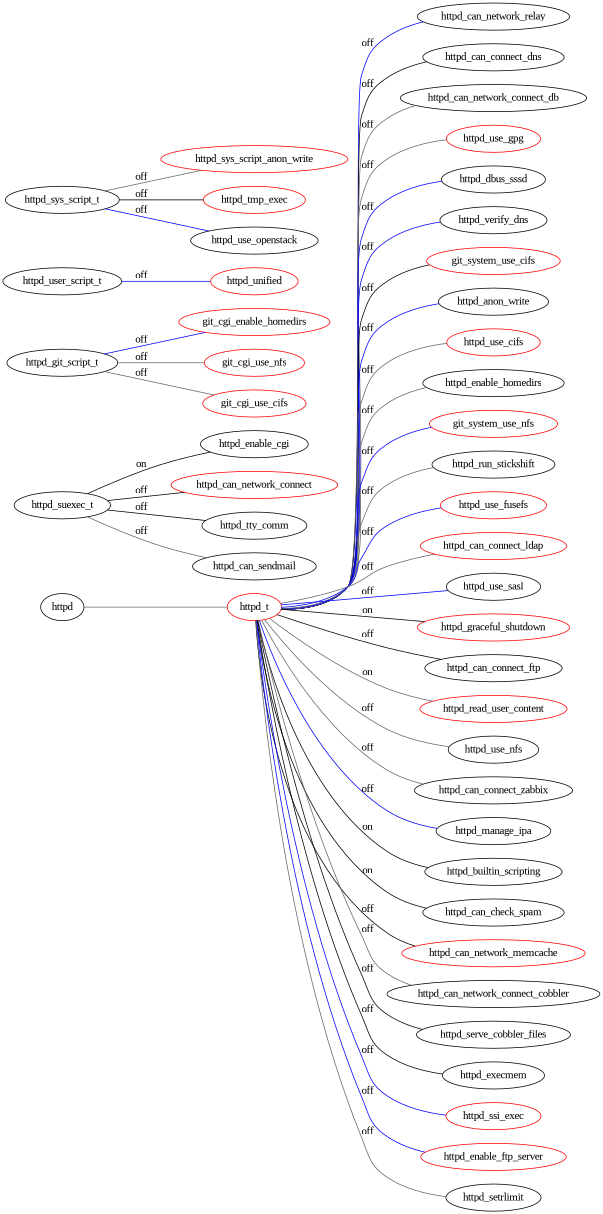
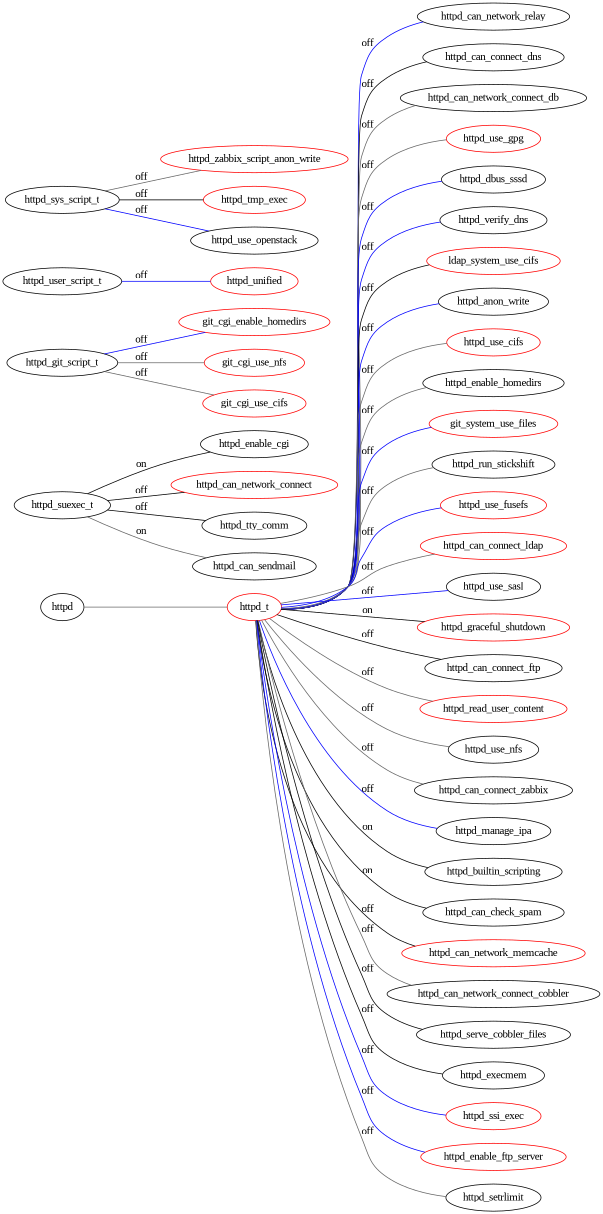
(254, 159) -> (254, 159)
(493, 261) -> (493, 261)
(493, 424) -> (493, 424)
(141, 531) -> (141, 531)
(367, 672) -> (367, 672)
